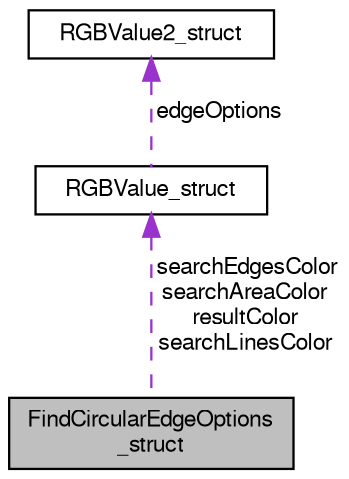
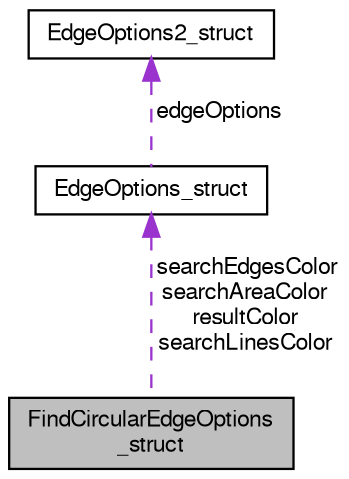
(151, 34) -> (151, 34)
(151, 190) -> (151, 190)
